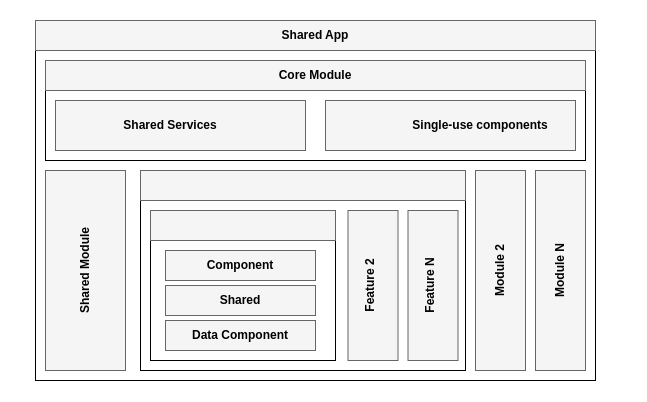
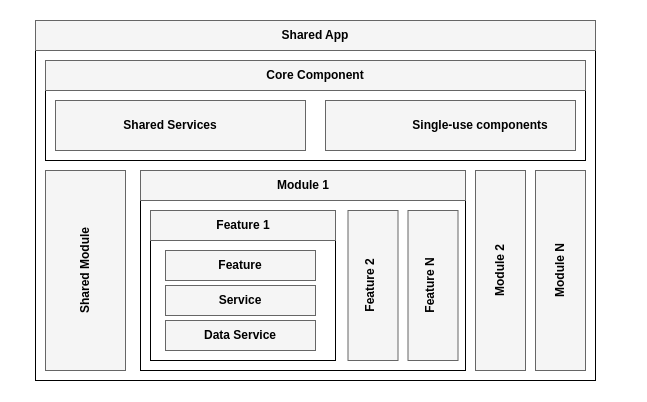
(316, 76) -> (316, 76)
none -> (303, 186)
none -> (243, 226)
(241, 266) -> (241, 266)
(241, 301) -> (241, 301)
(241, 336) -> (241, 336)
